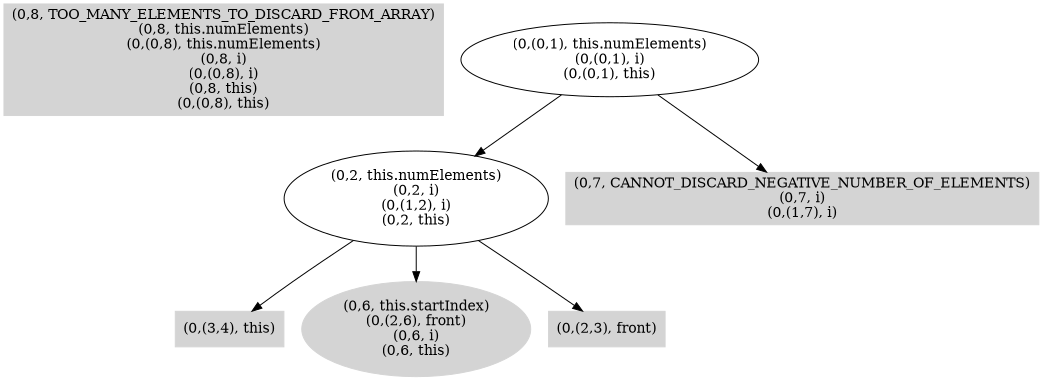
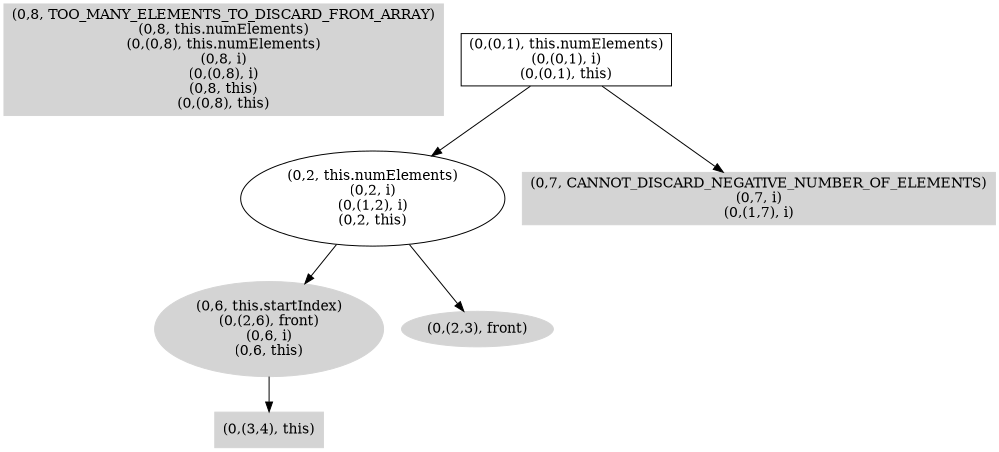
(610, 60) -> (566, 60)
(306, 272) -> (269, 389)
(607, 329) -> (477, 329)
